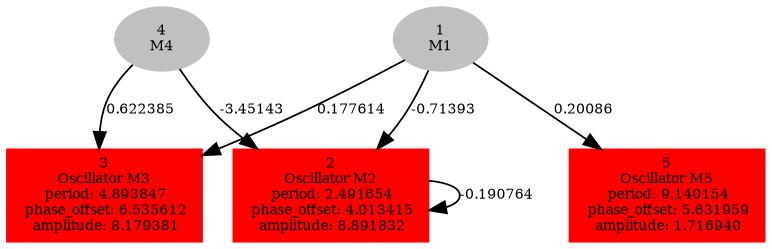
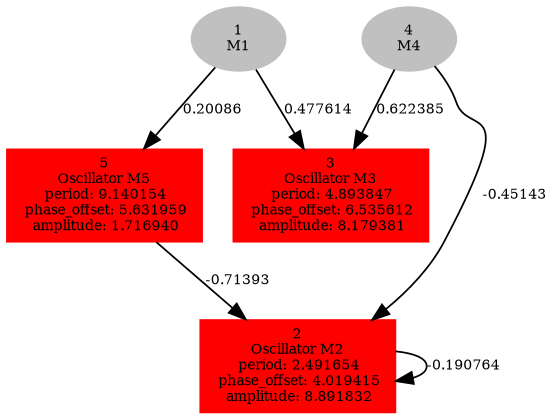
(411, 105) -> (194, 275)
(254, 110) -> (517, 196)
(354, 110) -> (320, 110)
(331, 210) -> (298, 381)
